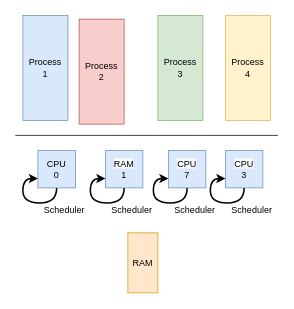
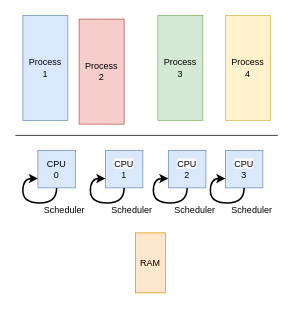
(124, 169) -> (124, 169)
(187, 169) -> (187, 169)
(143, 263) -> (150, 263)
